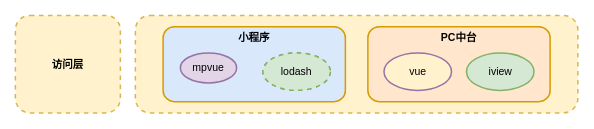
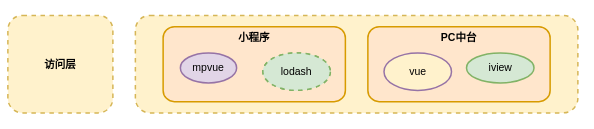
(68, 64) -> (60, 64)
(254, 64) -> (254, 64)
(500, 72) -> (500, 68)
